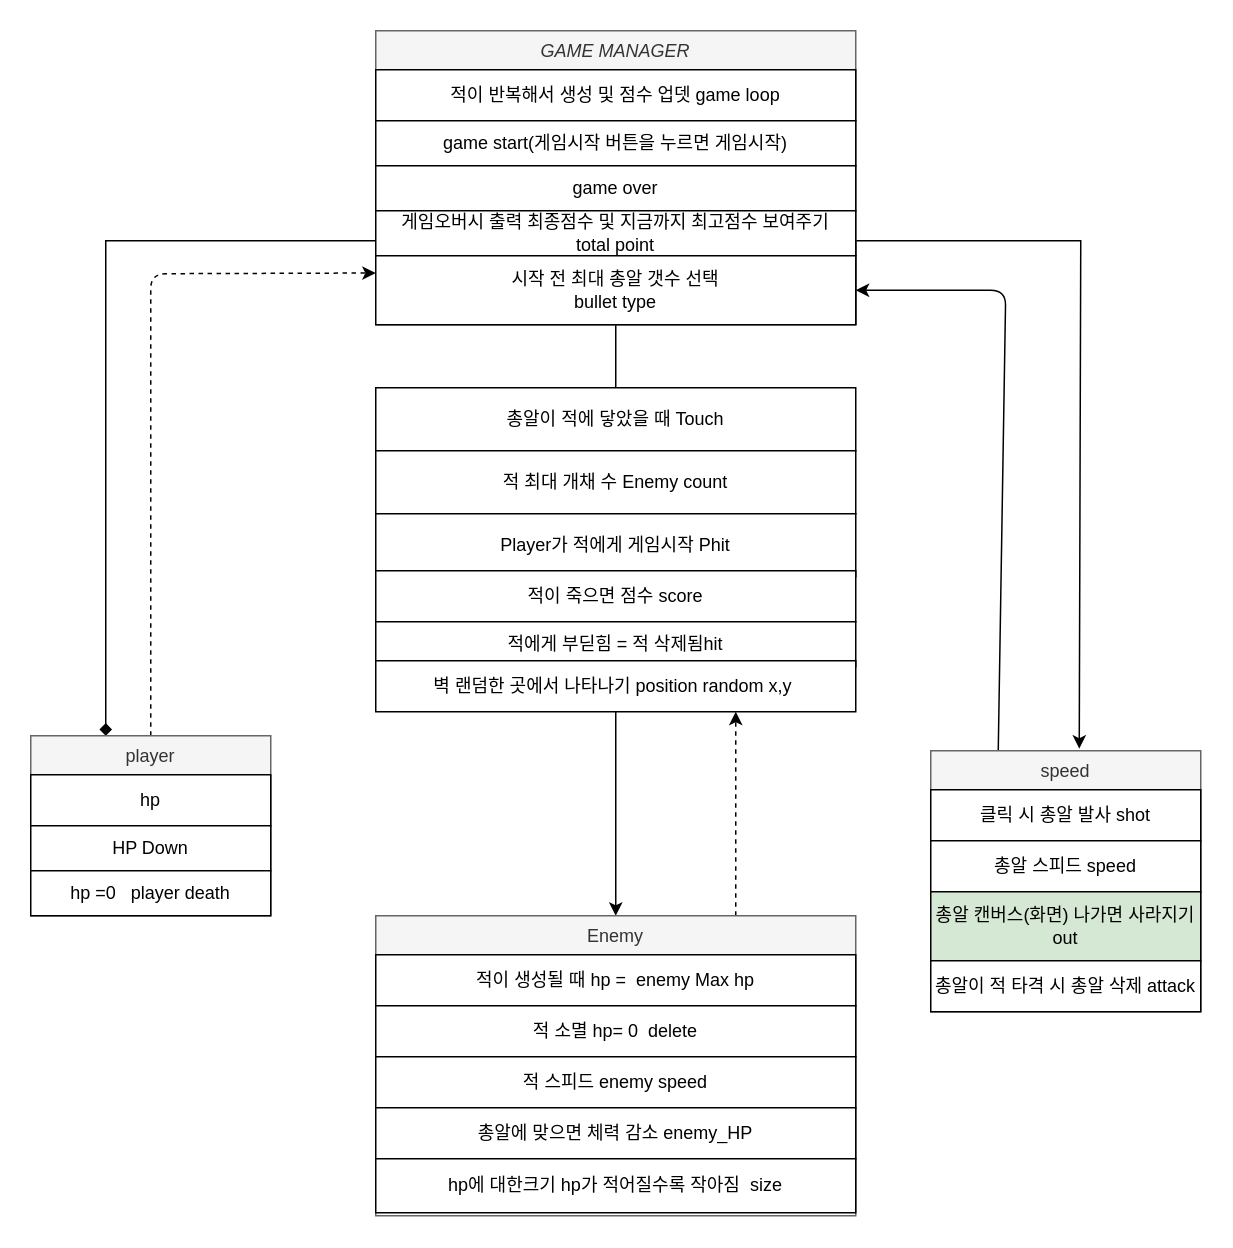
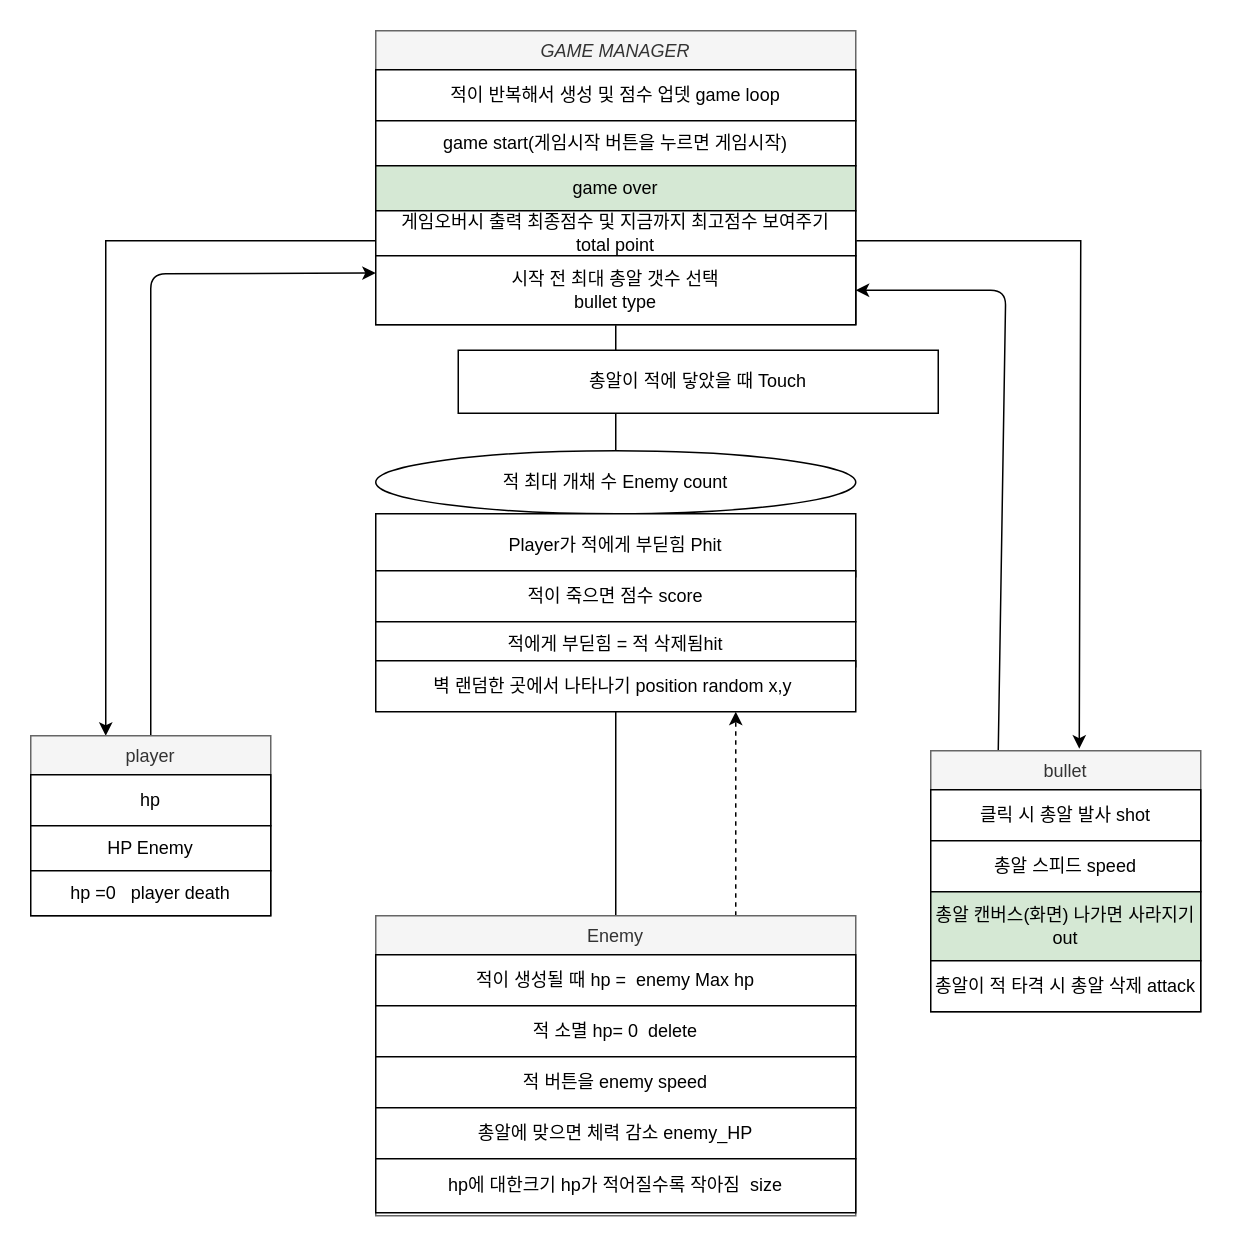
(616, 188) -> (616, 188)
(151, 403) -> (151, 403)
(616, 419) -> (698, 382)
(616, 482) -> (616, 482)
(616, 545) -> (616, 545)
(106, 723) -> (106, 724)
(1065, 771) -> (1065, 771)
(151, 848) -> (151, 848)
(616, 904) -> (616, 908)
(616, 1082) -> (616, 1082)
